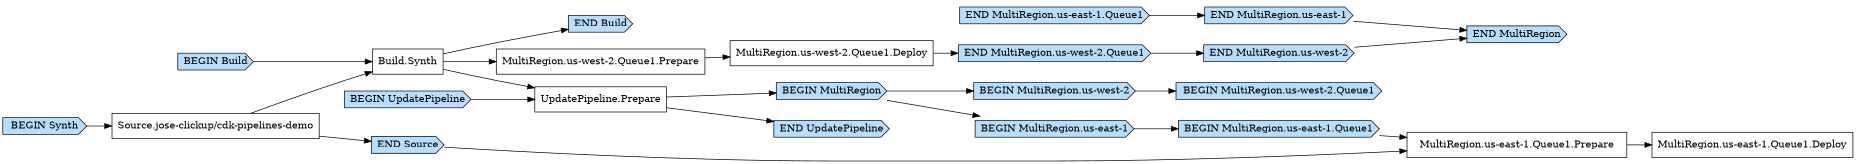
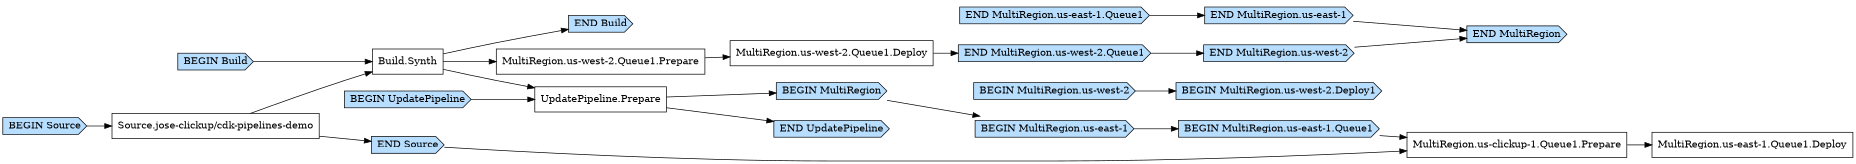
(927, 91) -> none
(1279, 91) -> (1279, 91)
(45, 126) -> (45, 126)
(1517, 145) -> (1517, 145)
